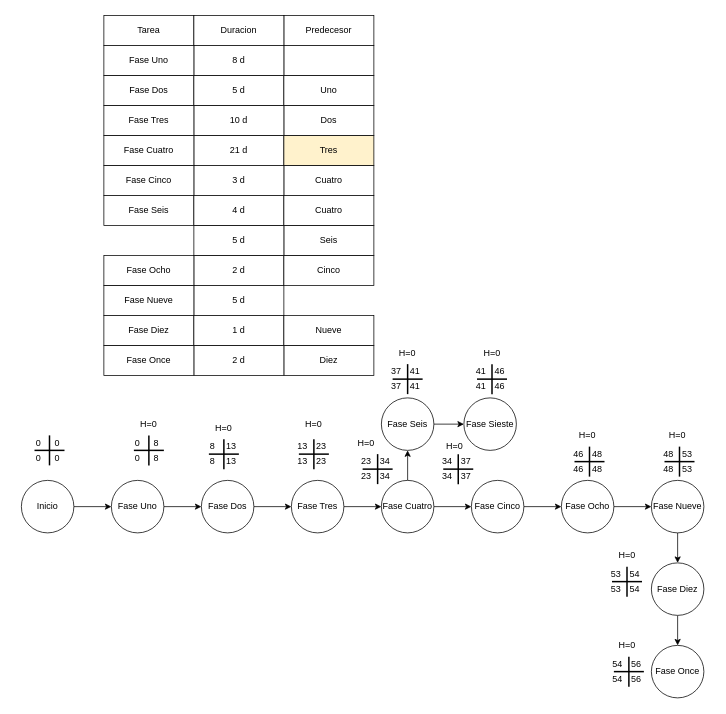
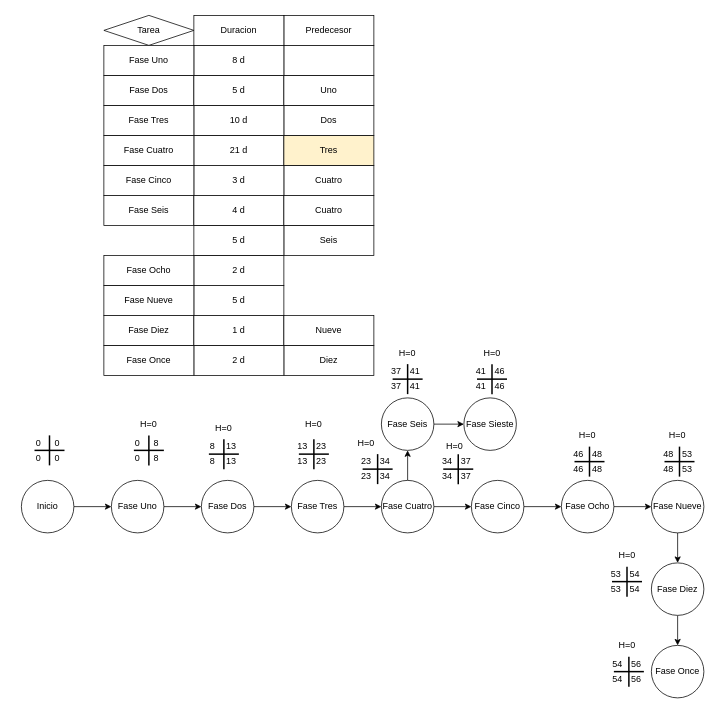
(149, 30) -> (149, 30)
(329, 270) -> none
